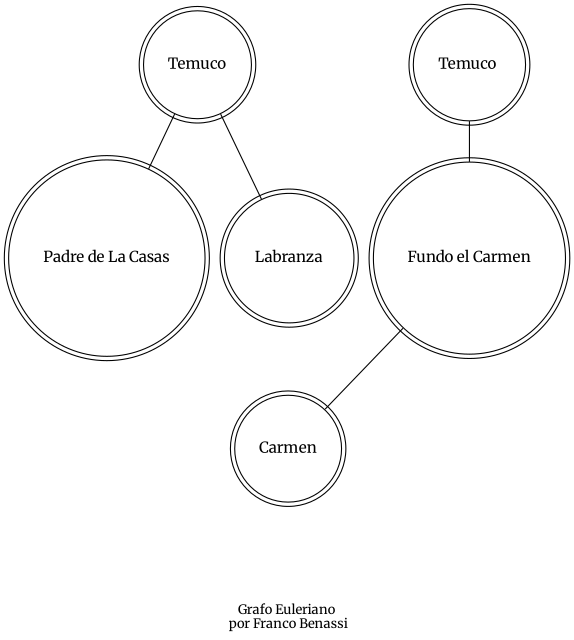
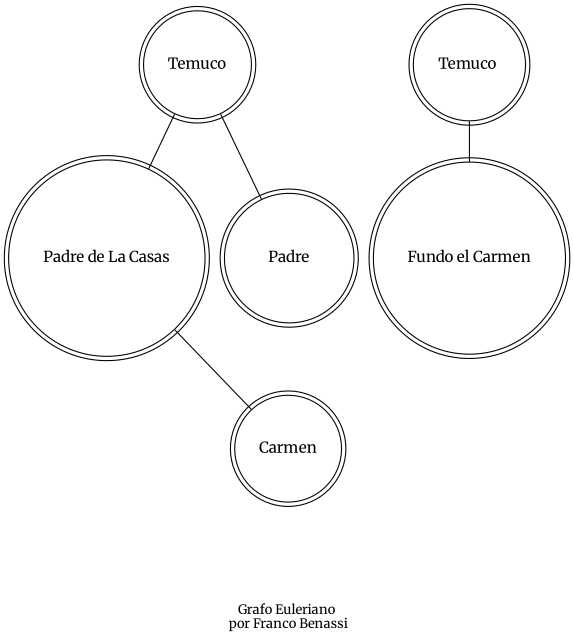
(289, 258) -> (289, 258)
(364, 369) -> (213, 370)
